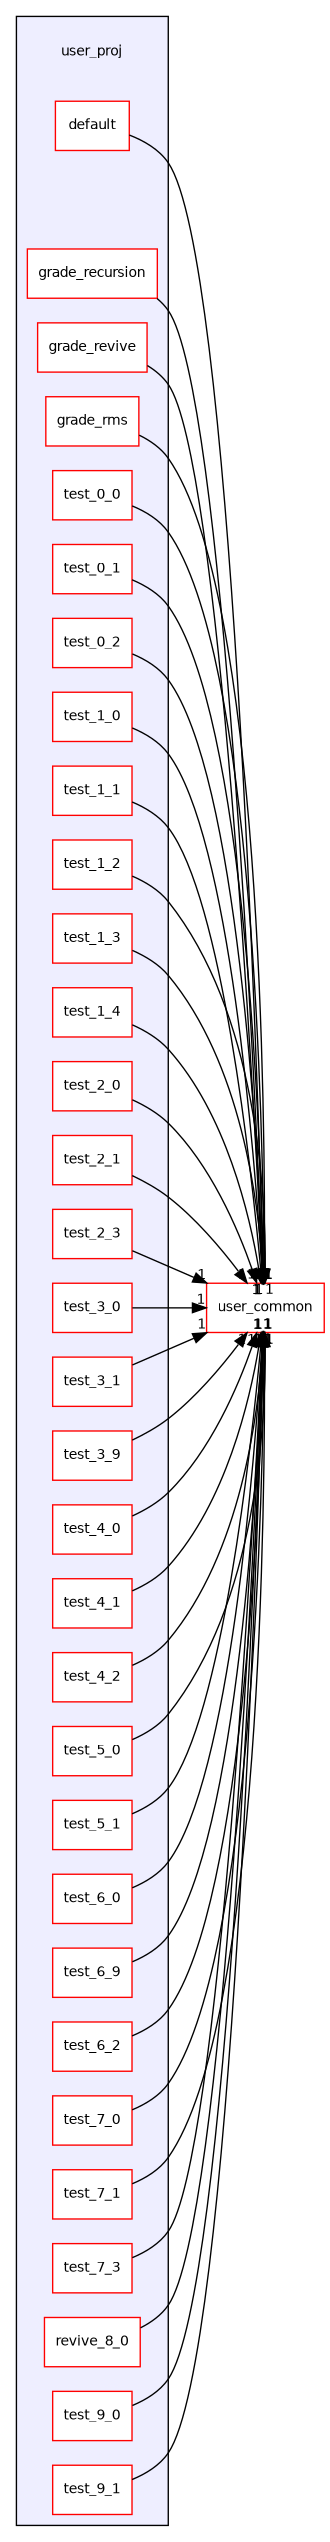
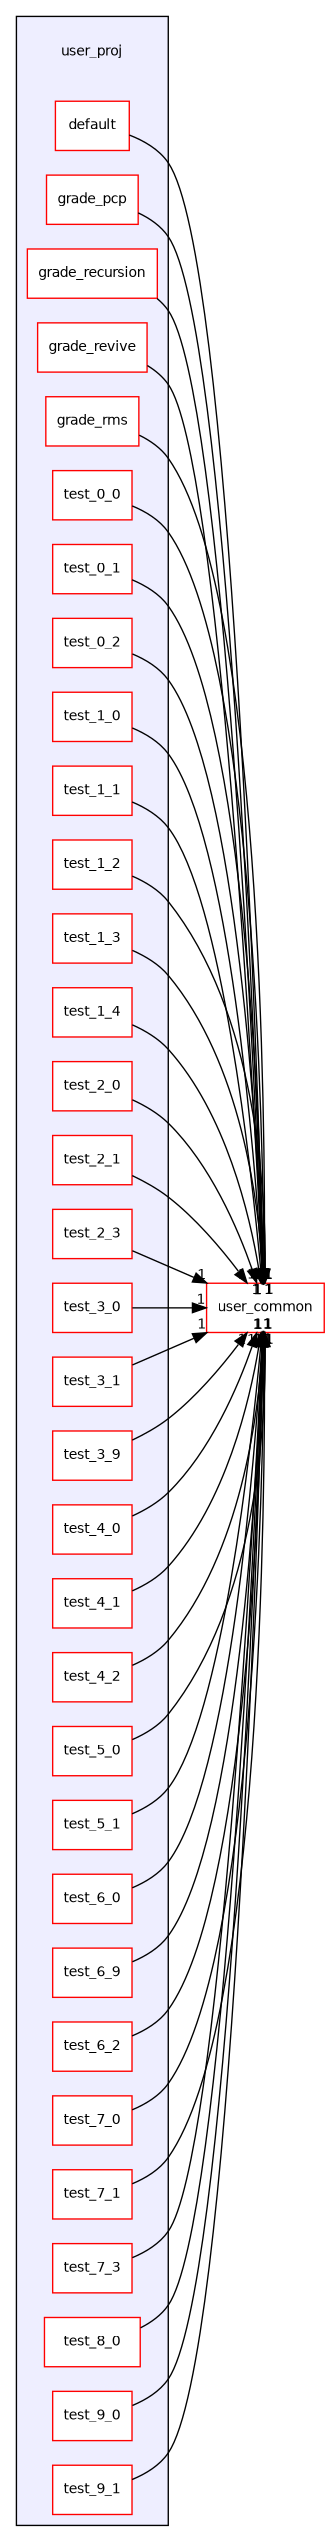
none -> (92, 200)
(92, 2342) -> (92, 2342)
